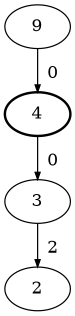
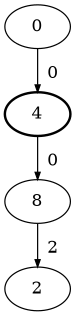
(38, 27) -> (38, 27)
(38, 202) -> (38, 202)
